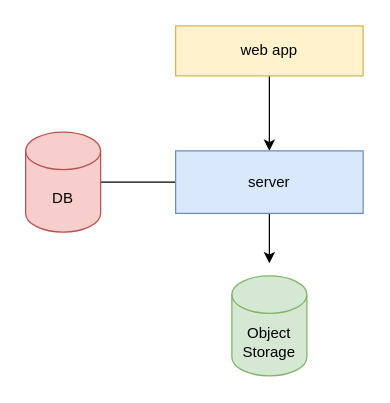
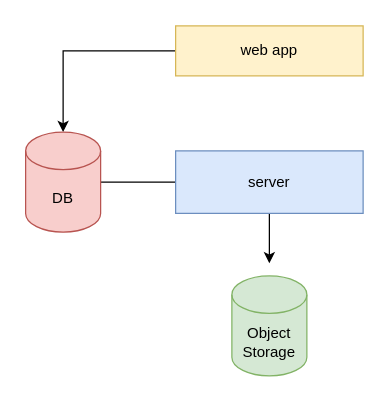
(269, 109) -> (83, 51)
